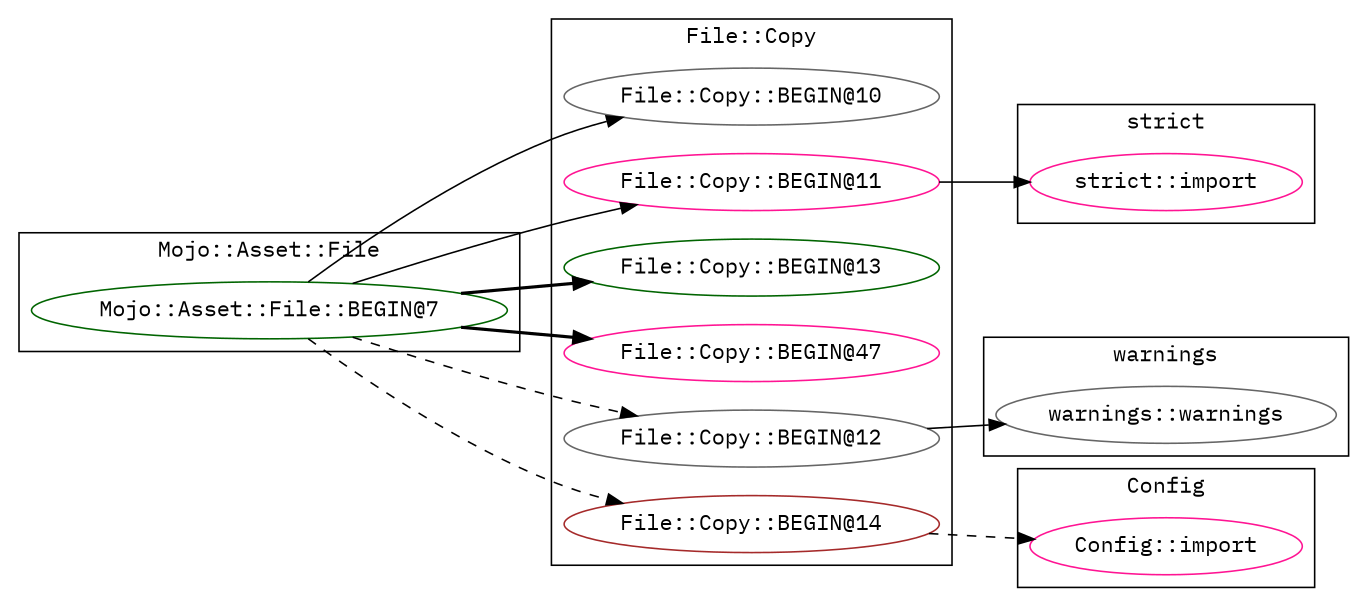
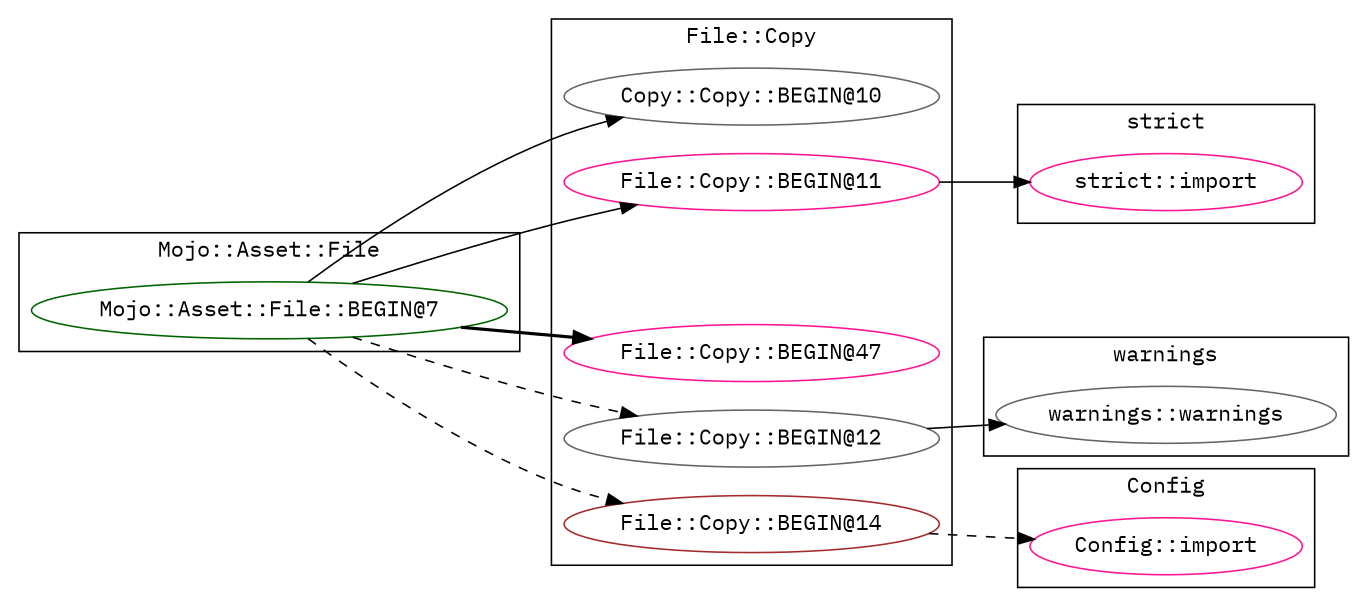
(752, 97) -> (752, 97)
(752, 268) -> none
